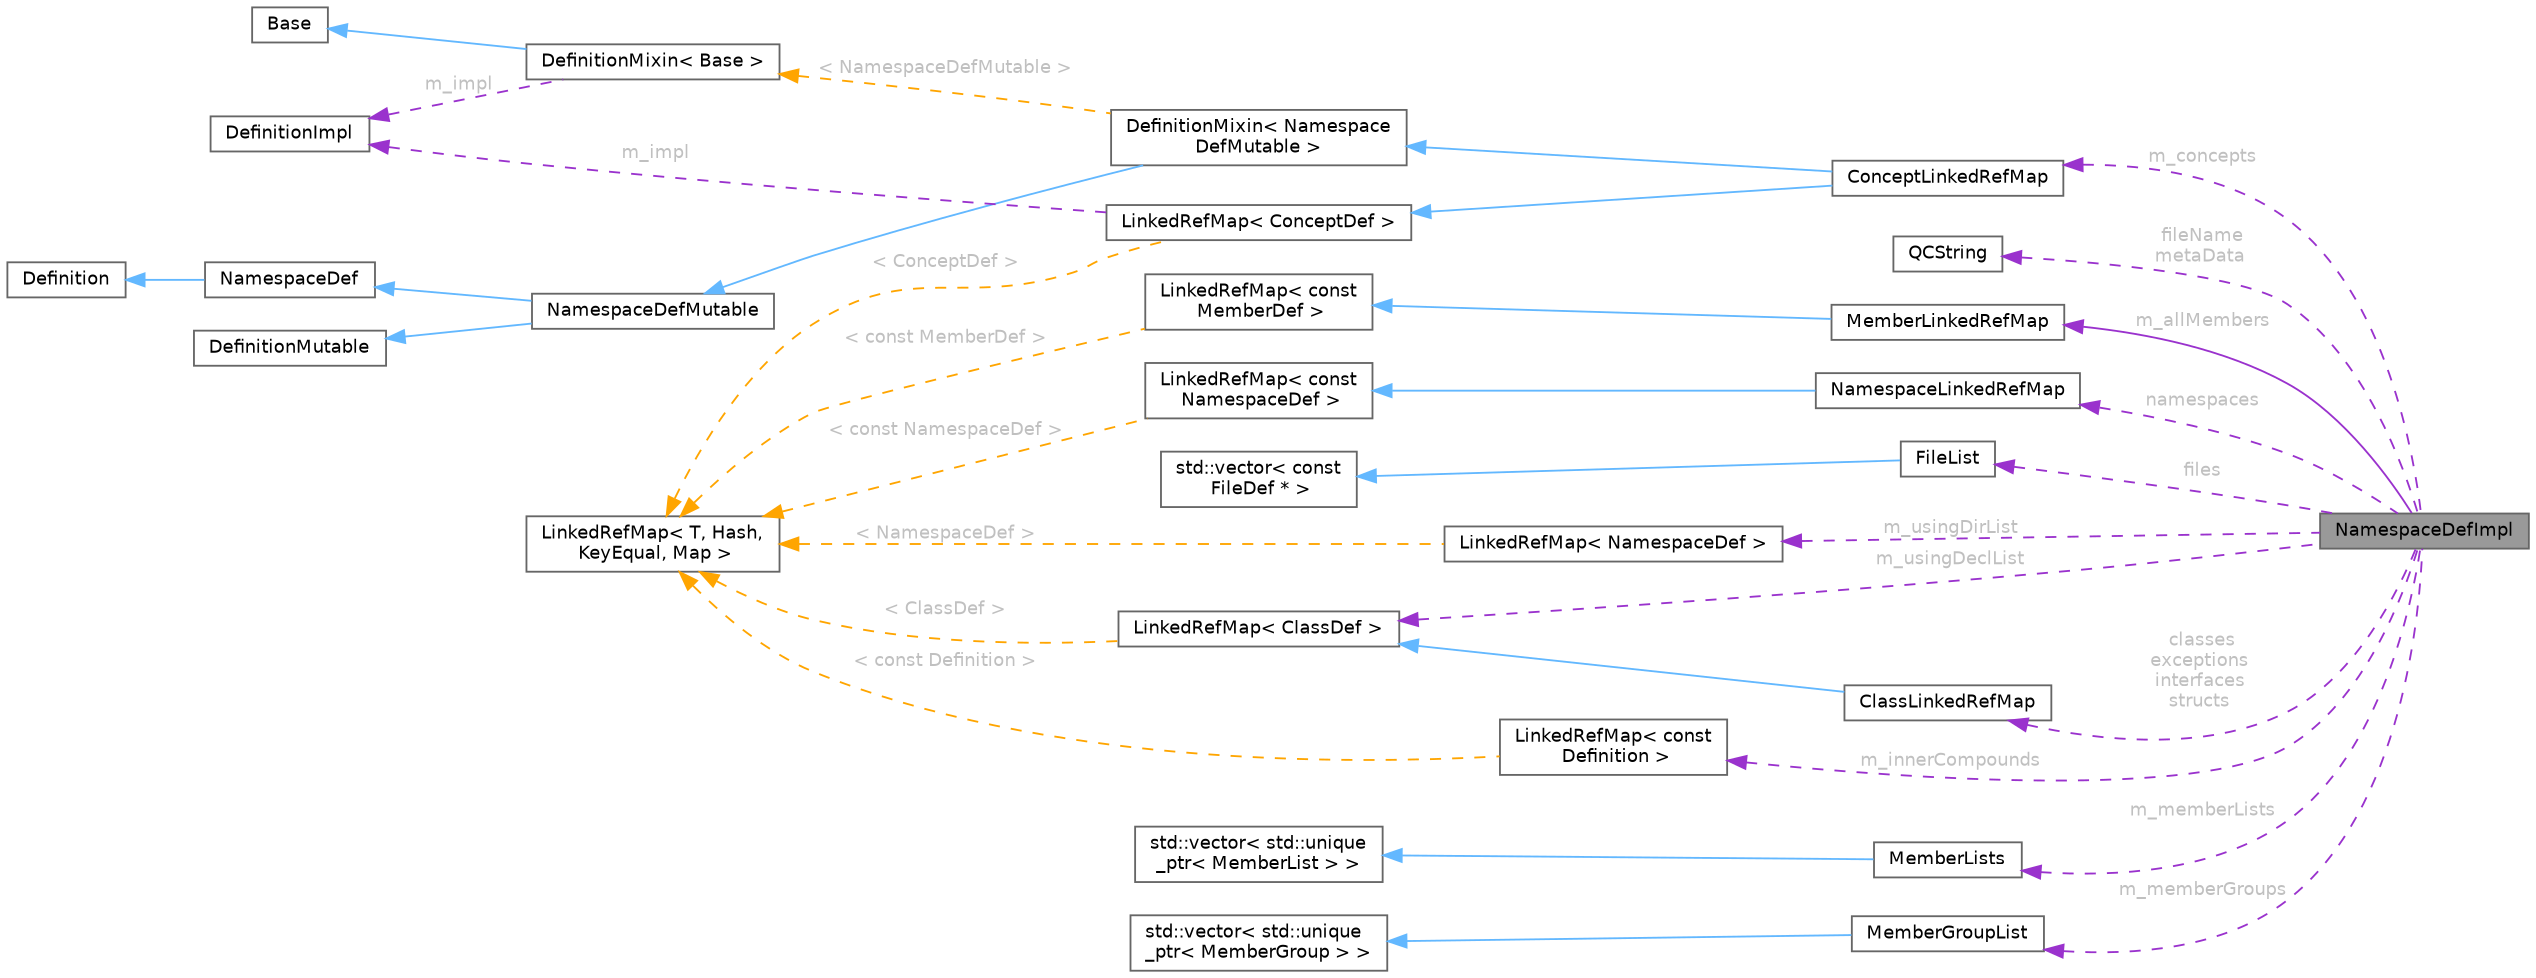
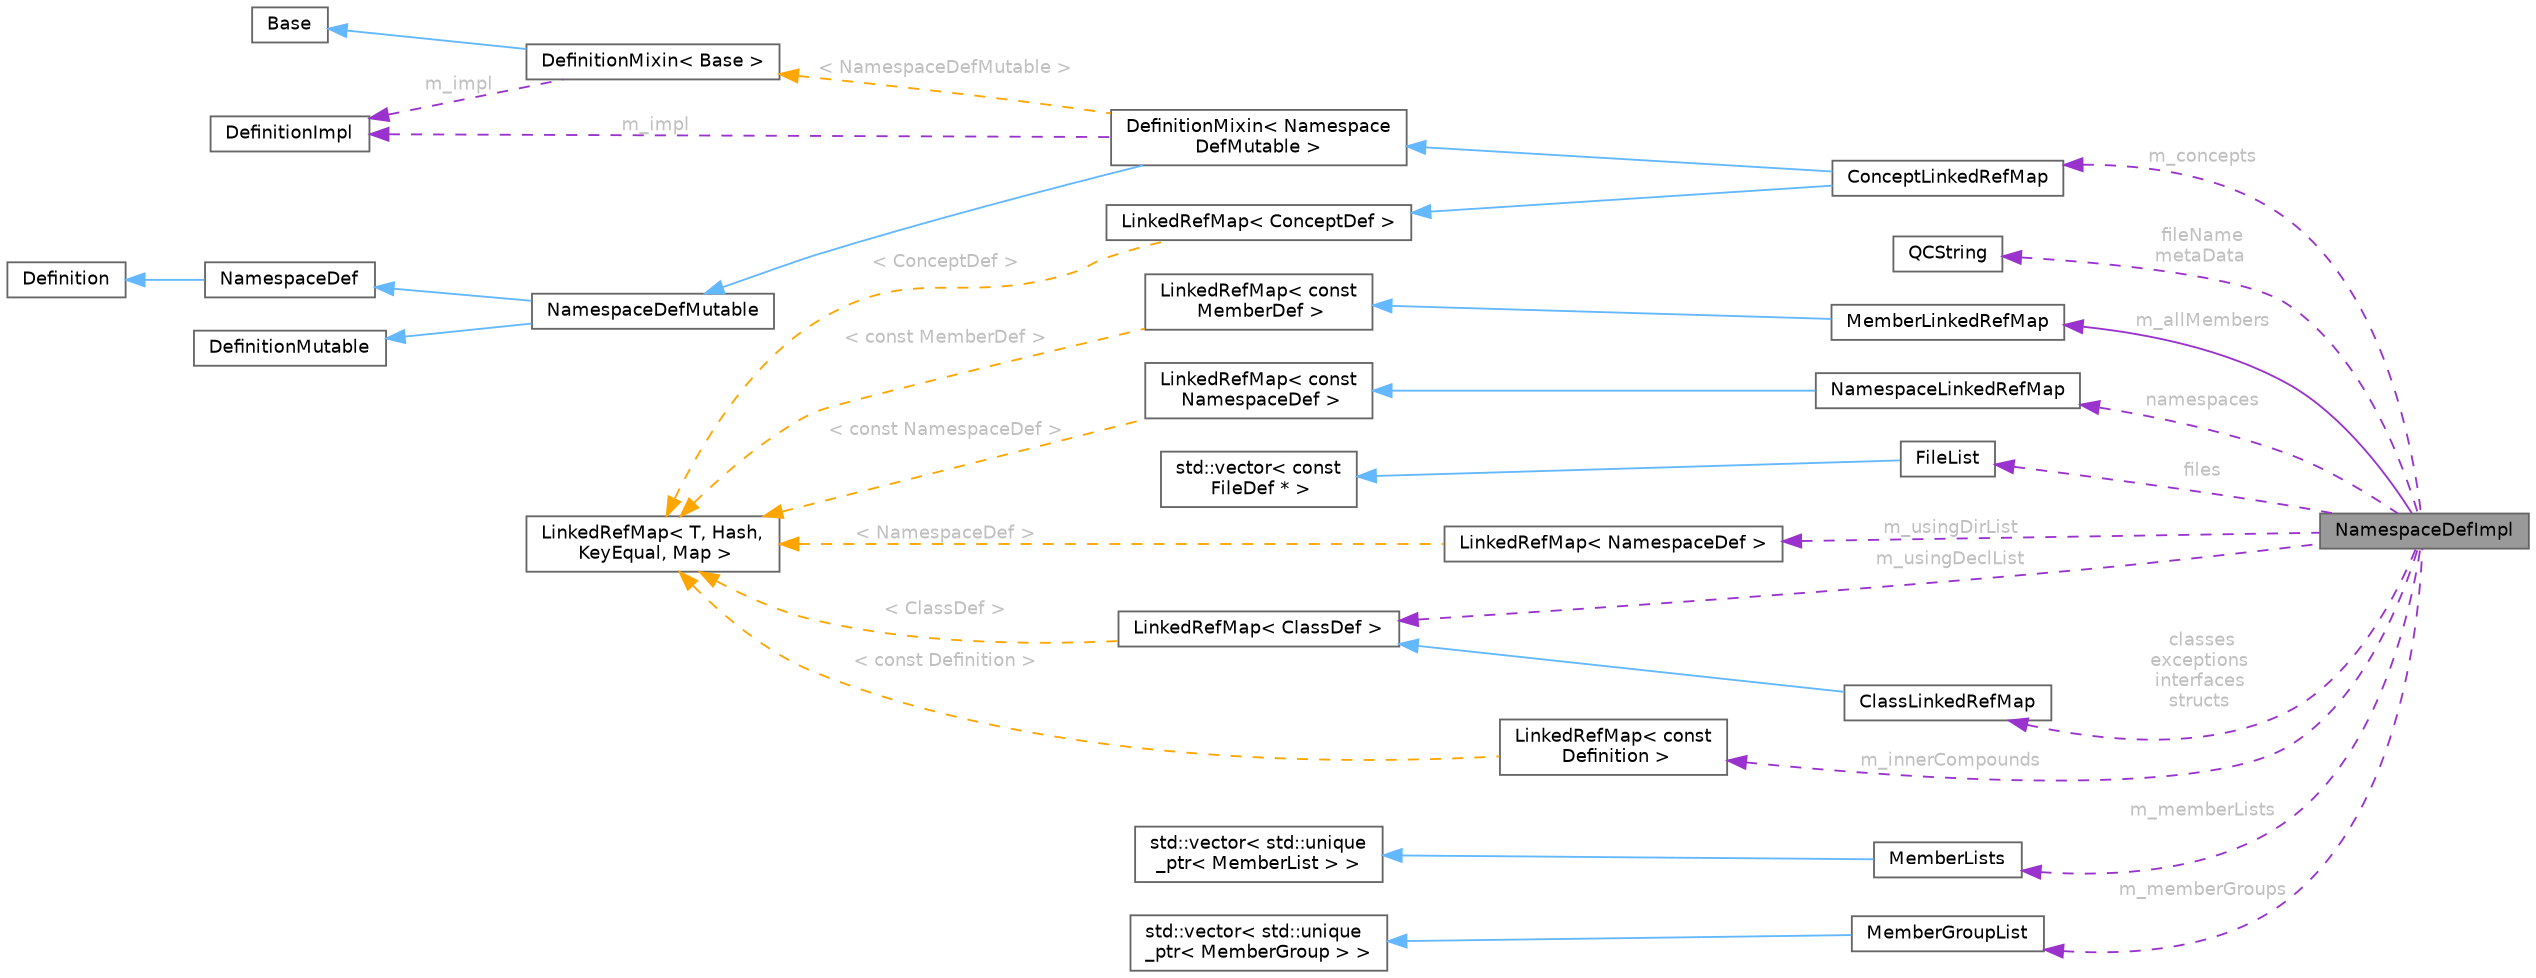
(747, 184) -> (750, 136)
